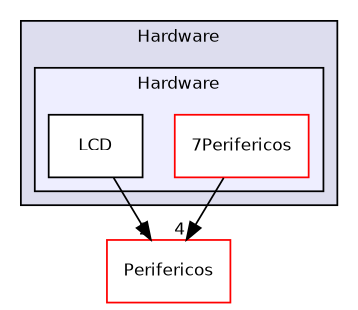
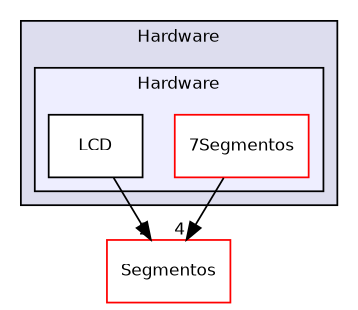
(242, 146) -> (242, 146)
(169, 271) -> (169, 271)
